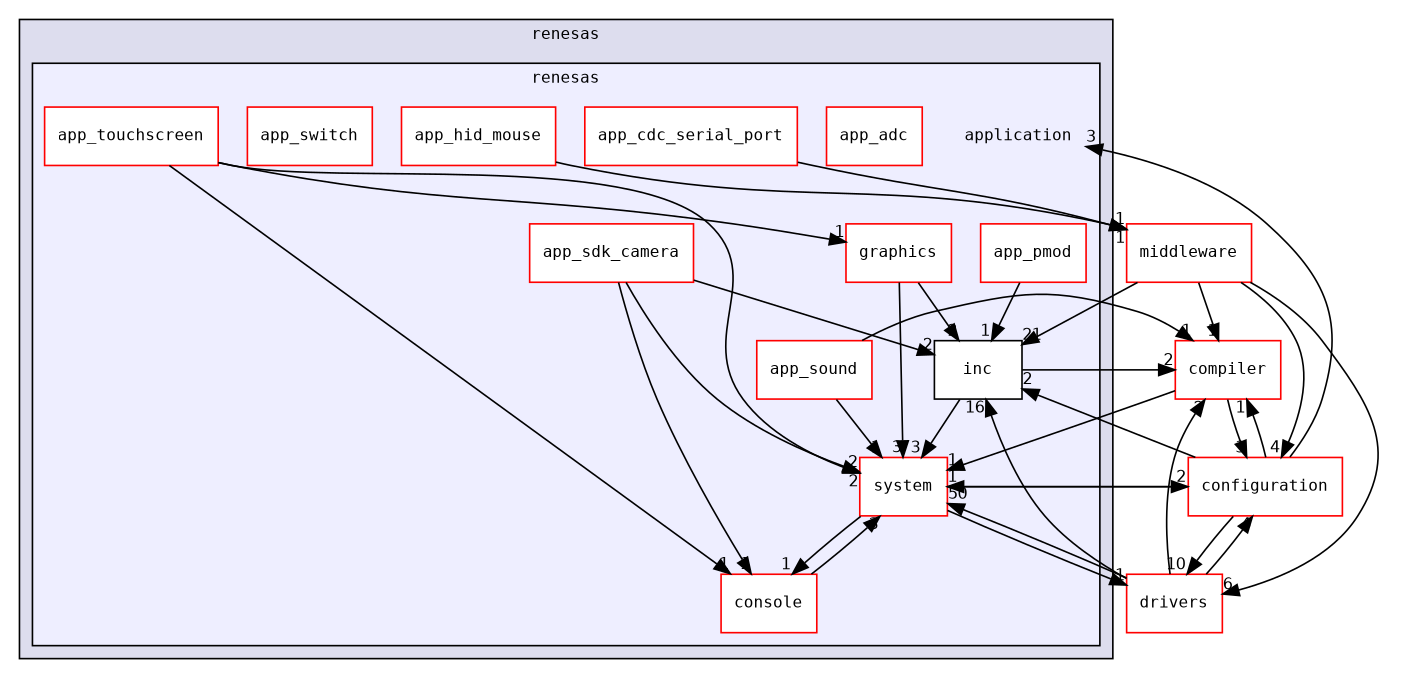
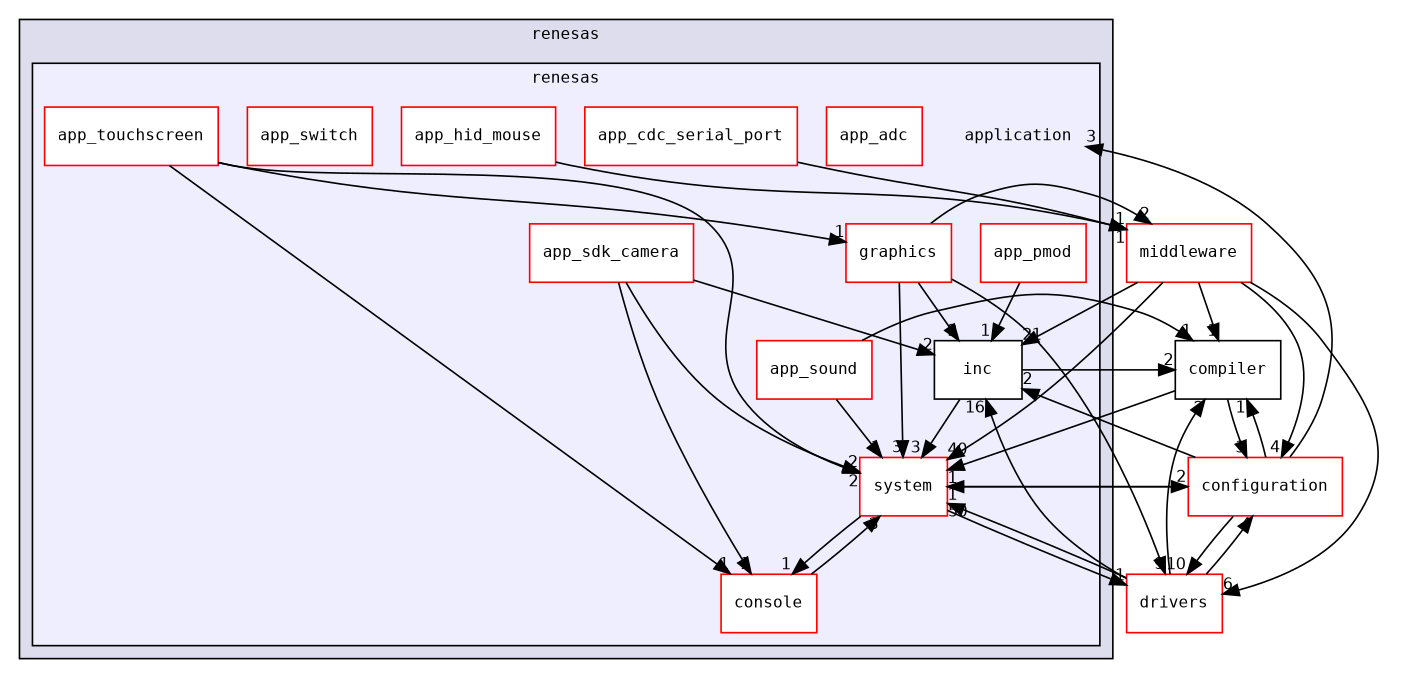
none -> (1032, 184)
none -> (1083, 360)
(1228, 370) -> (1228, 370)
none -> (1081, 398)
